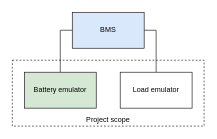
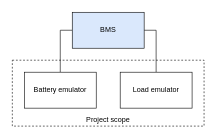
(60, 90) -> (60, 90)
